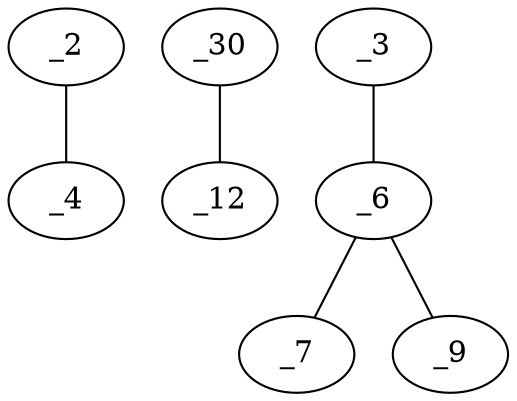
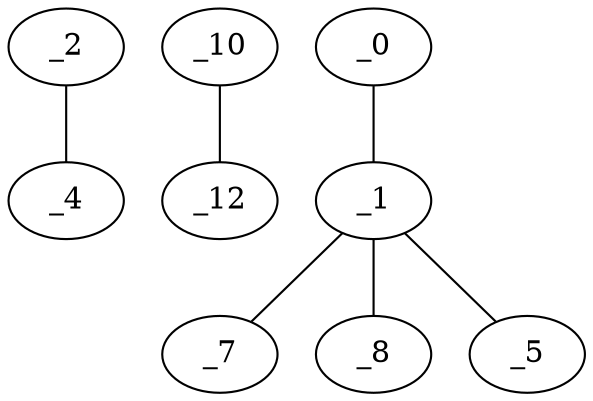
(220, 47) -> (220, 47)
(374, 47) -> (374, 47)
(374, 201) -> (374, 201)
none -> (374, 354)
(450, 354) -> (527, 354)
